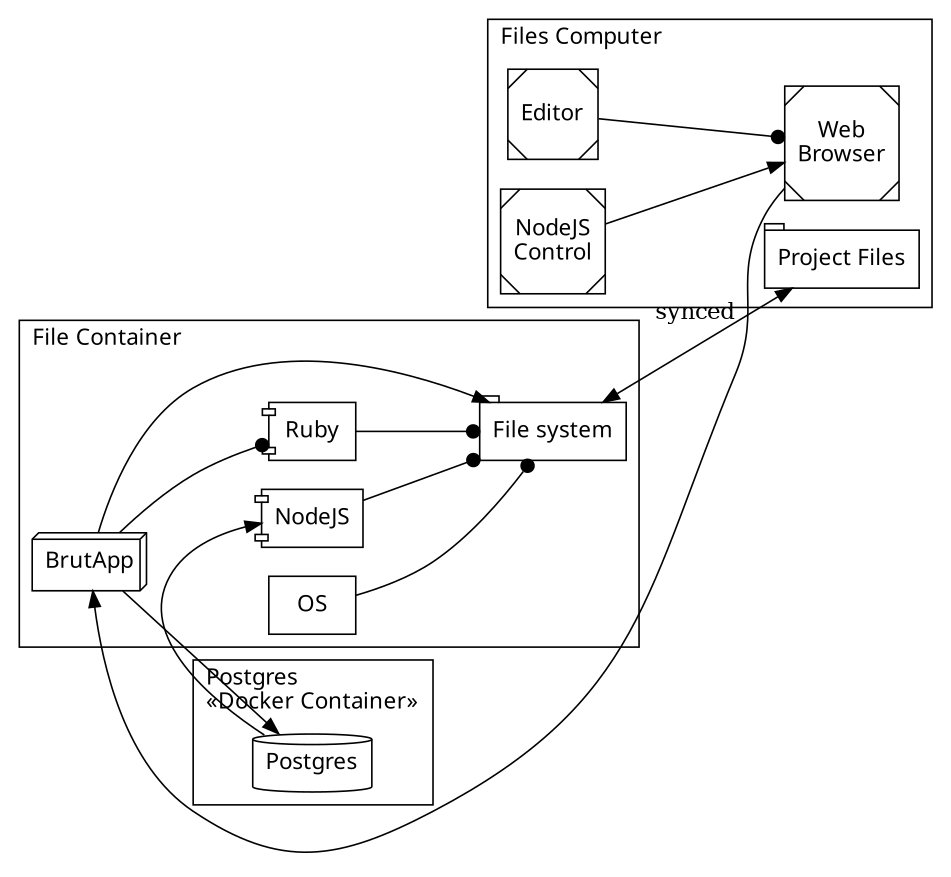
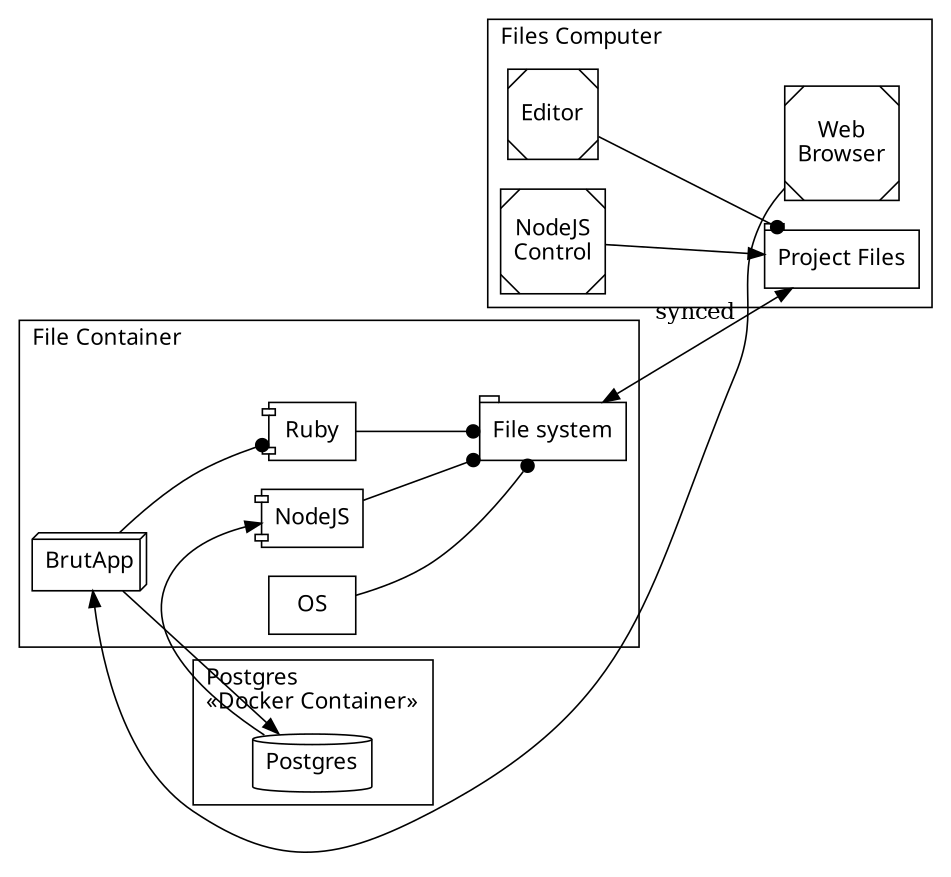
(685, 128) -> (685, 180)
(687, 196) -> (677, 249)
(246, 368) -> none
